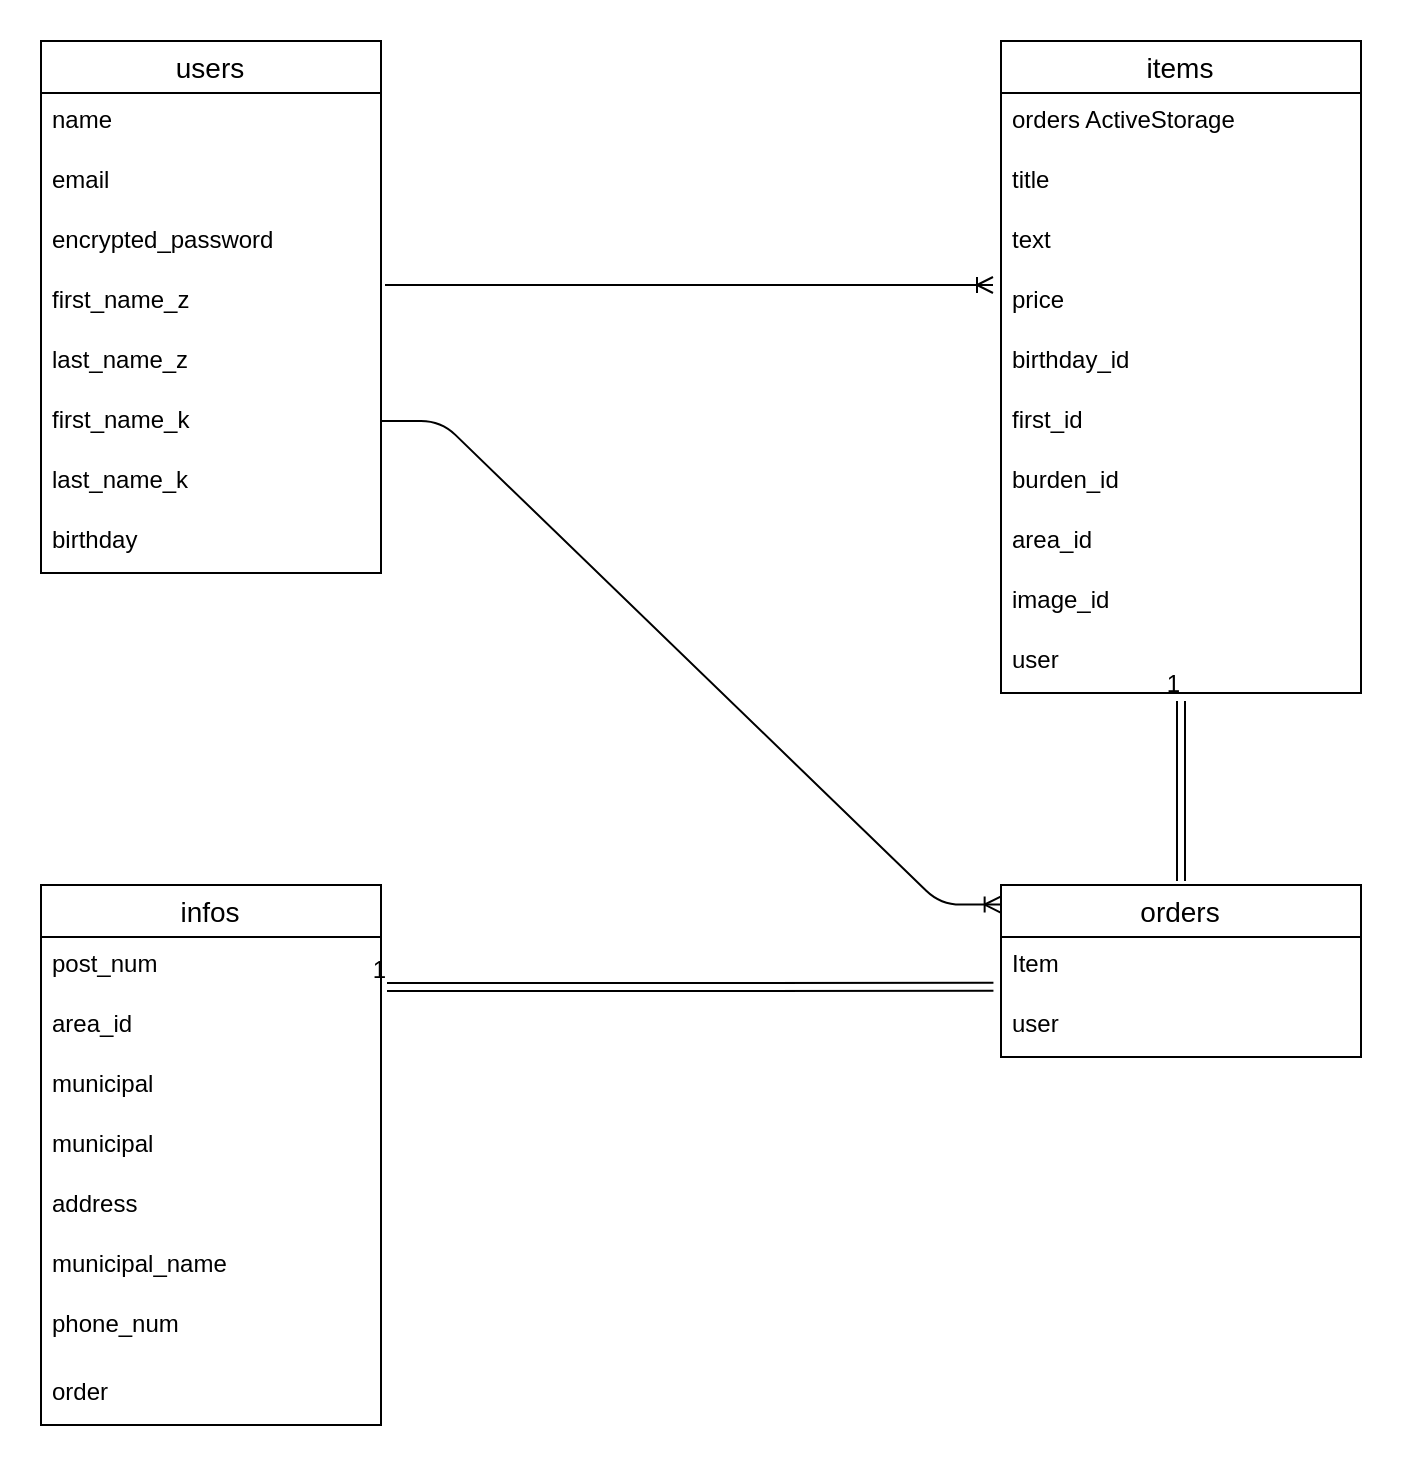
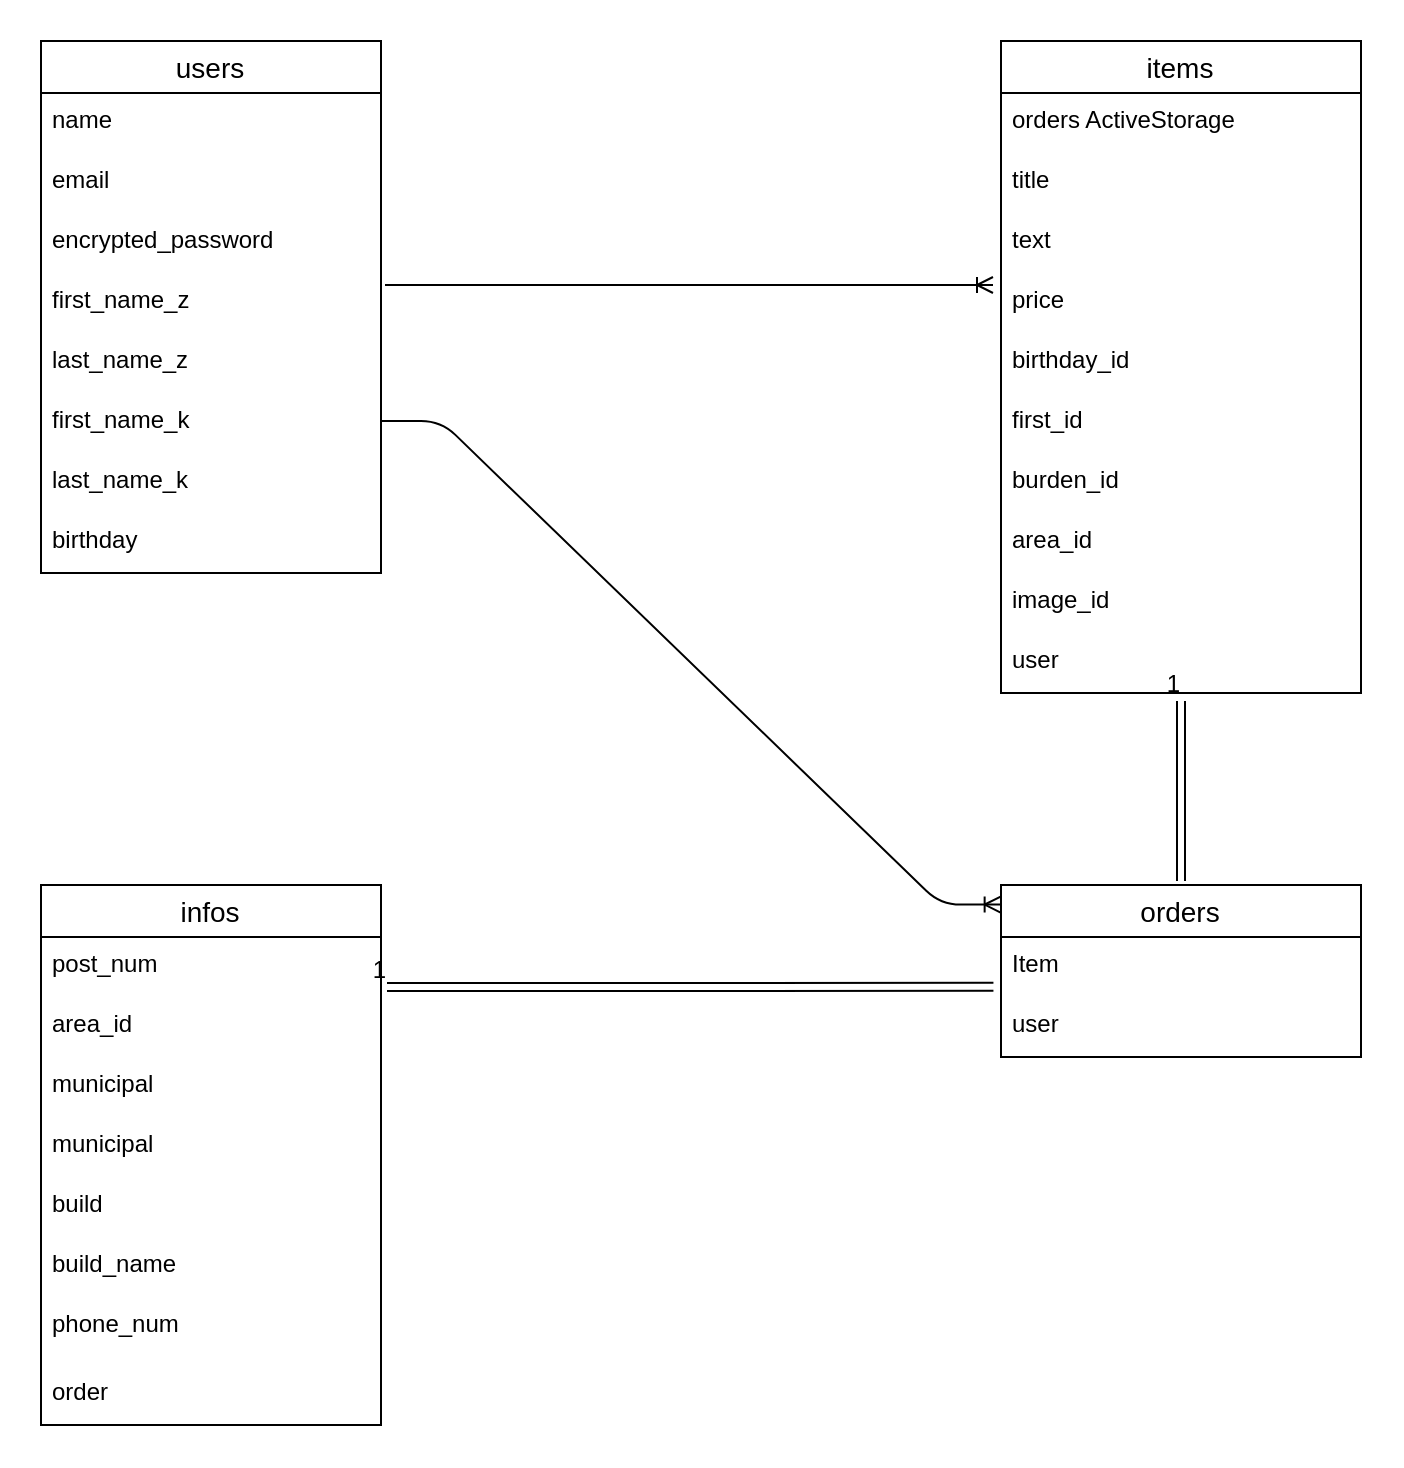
(99, 1204) -> (79, 1204)
(137, 1264) -> (113, 1264)
